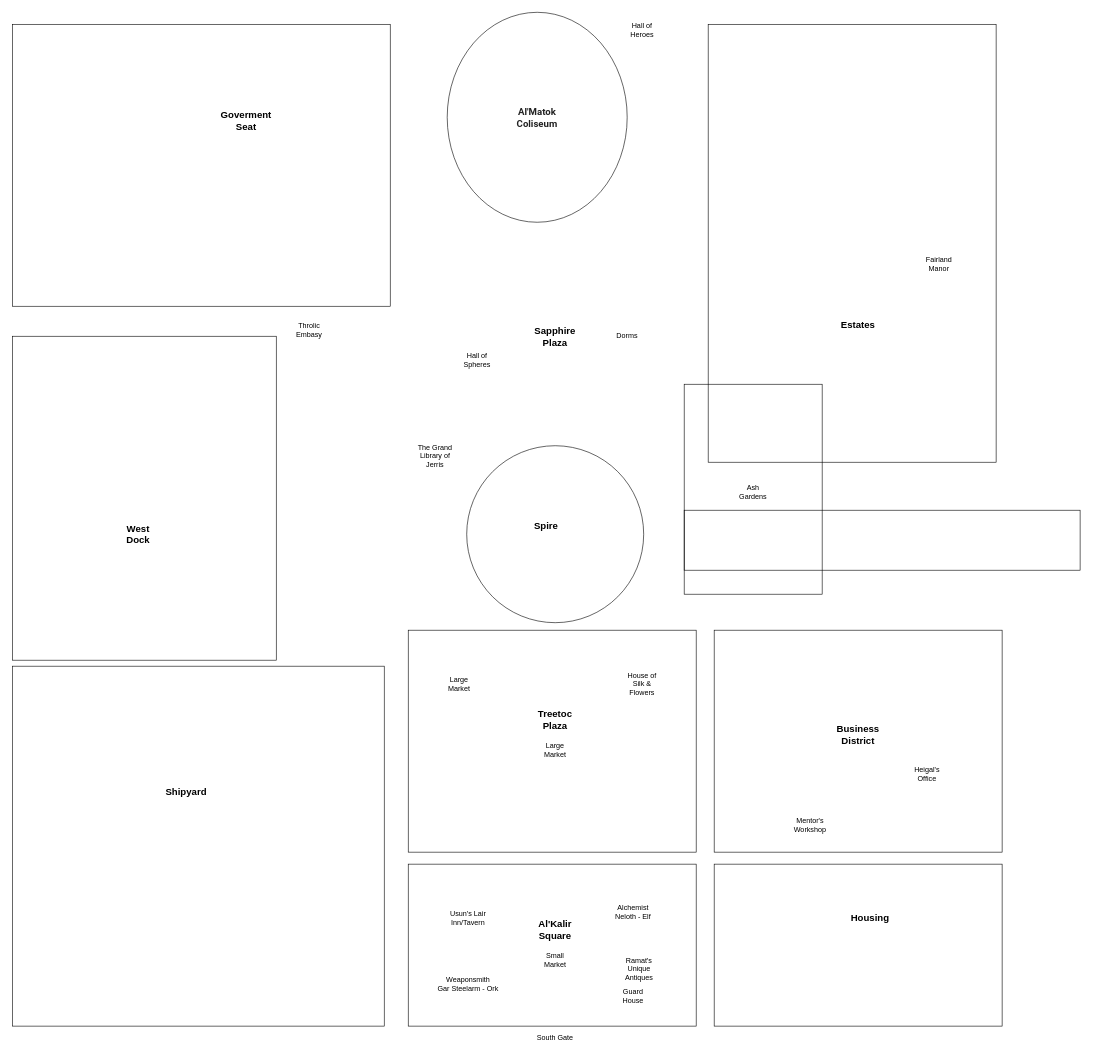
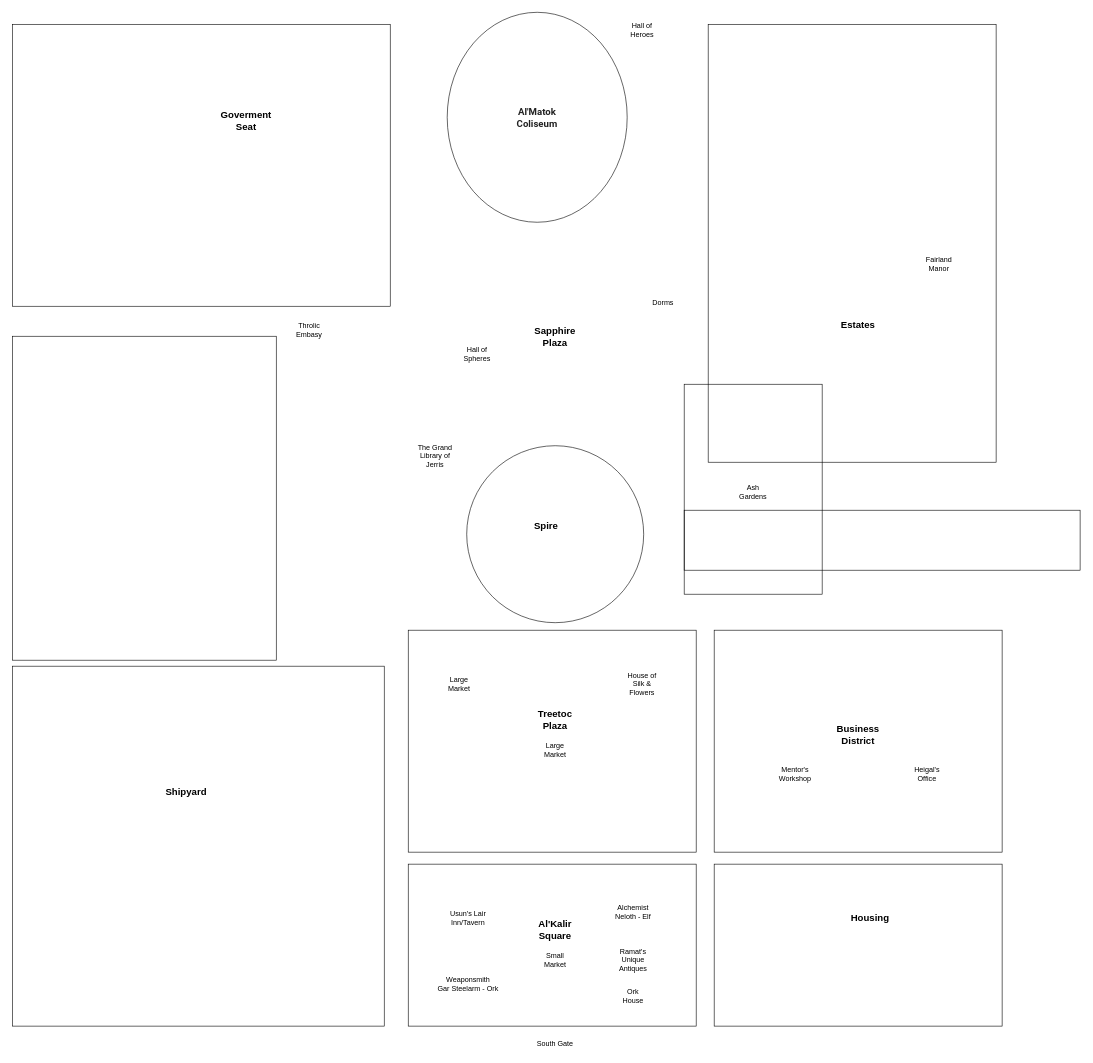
(627, 336) -> (663, 303)
(477, 360) -> (477, 354)
(138, 534) -> none
(810, 825) -> (795, 774)
(639, 969) -> (633, 960)
(633, 996) -> (633, 996)
(555, 1038) -> (555, 1044)
